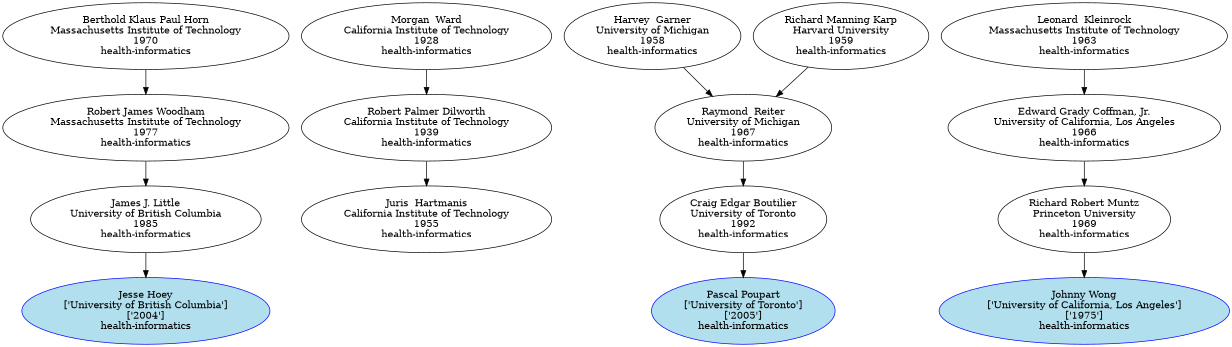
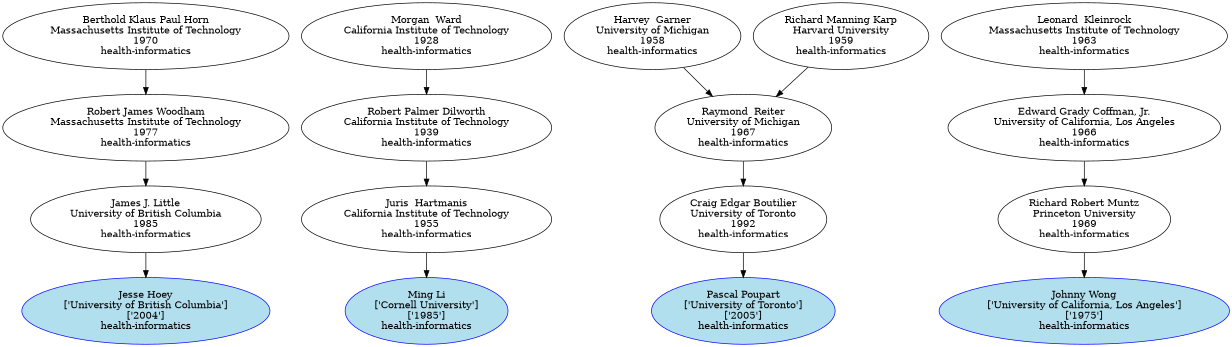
none -> (427, 311)
